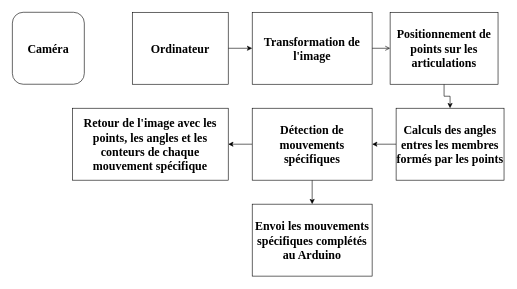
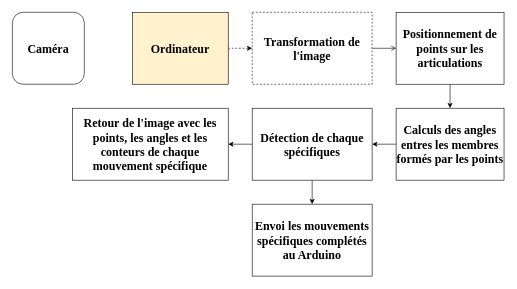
(180, 48) -> (180, 48)
(237, 48) -> (237, 48)
(312, 48) -> (312, 48)
(444, 48) -> (450, 48)
(312, 144) -> (312, 144)
